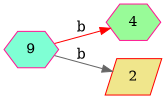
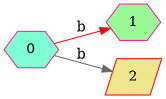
(133, 22) -> (133, 22)
(31, 50) -> (31, 50)
